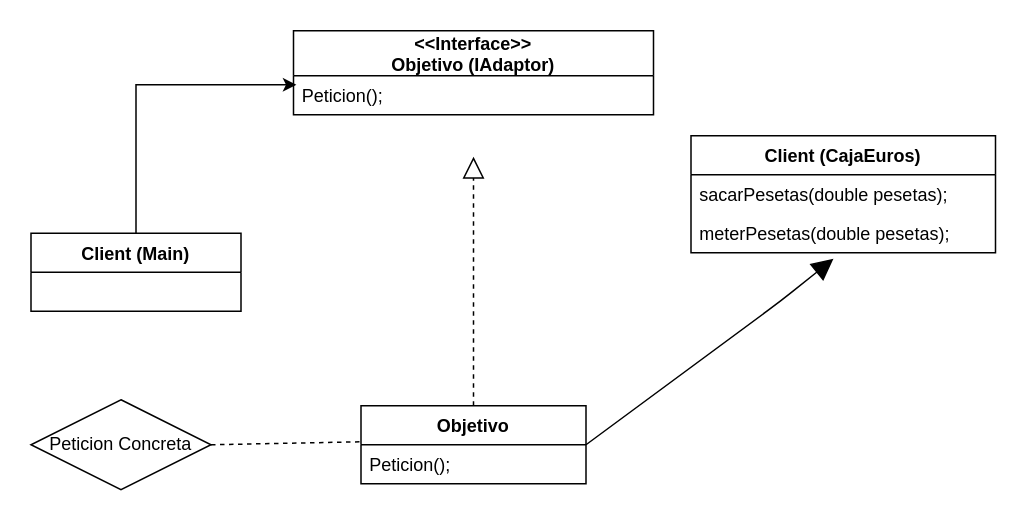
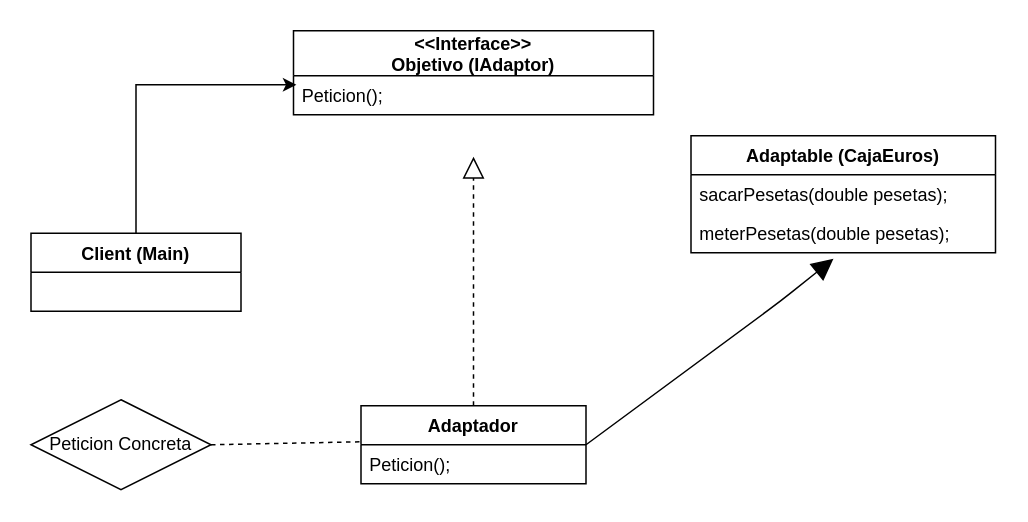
(842, 156) -> (842, 156)
(473, 426) -> (473, 426)
